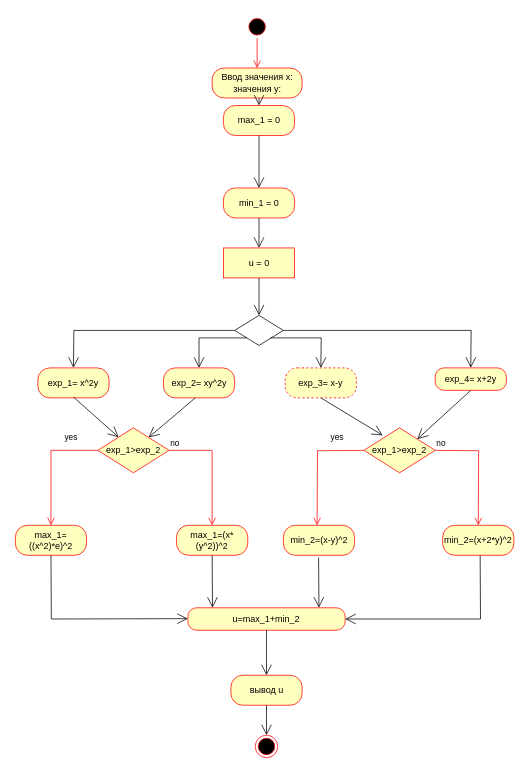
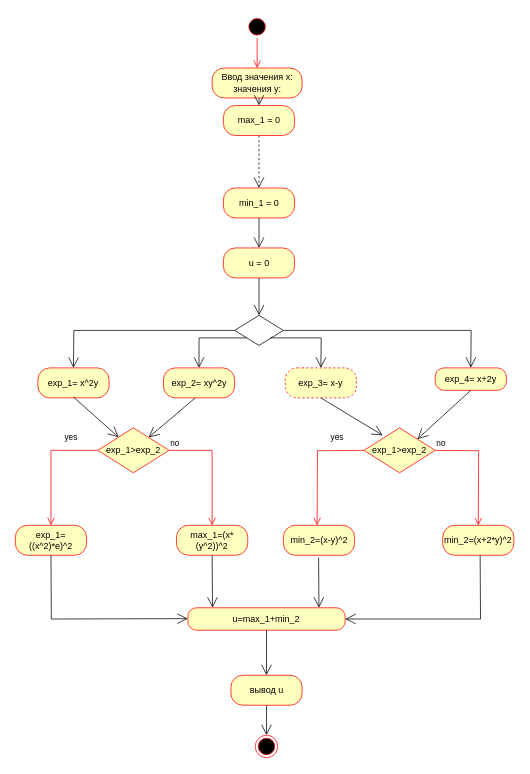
(259, 161) -> (259, 161)
(259, 263) -> (259, 263)
(51, 540) -> (51, 540)
